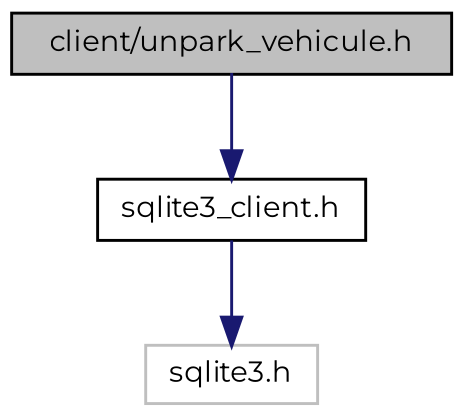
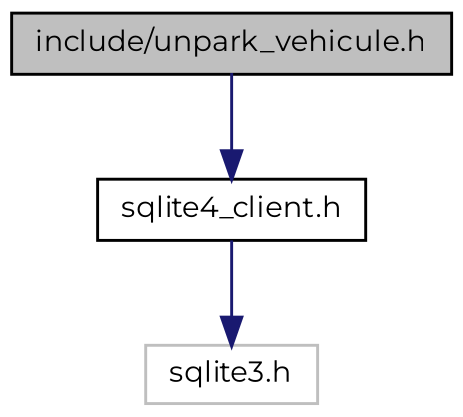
(232, 44) -> (232, 44)
(232, 210) -> (232, 210)
